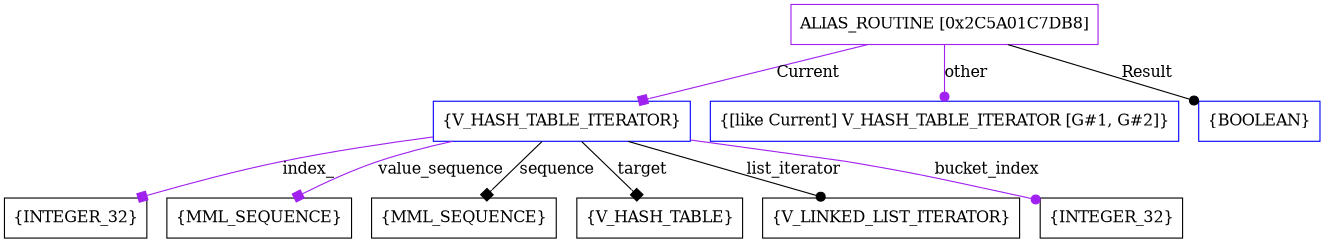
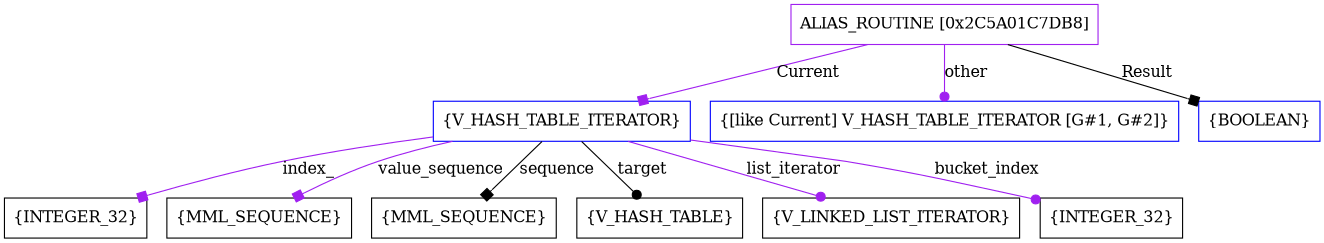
(1099, 72) -> (1098, 72)
(607, 166) -> (607, 166)
(722, 168) -> (722, 168)
